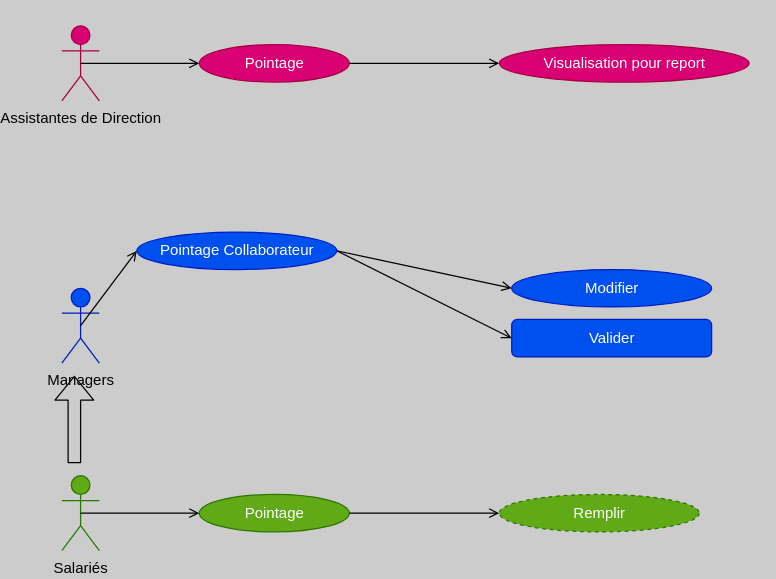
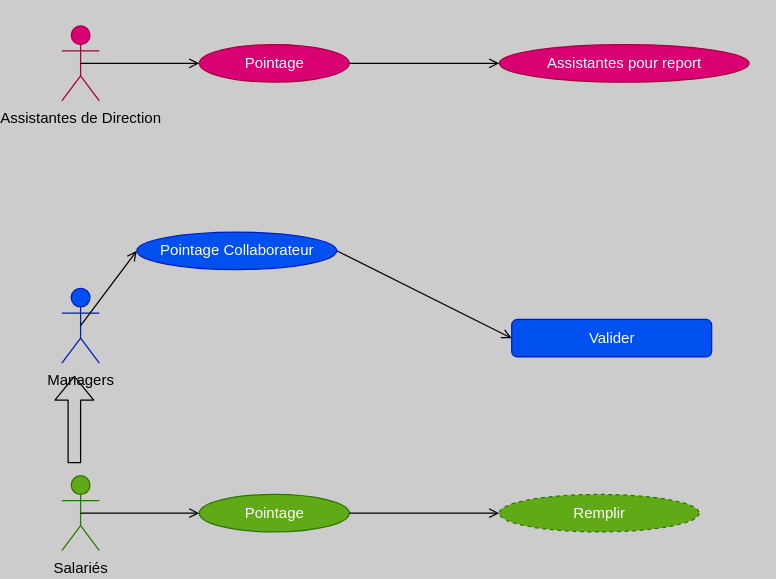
(625, 63) -> (625, 63)
(426, 270) -> none
(612, 288) -> none
